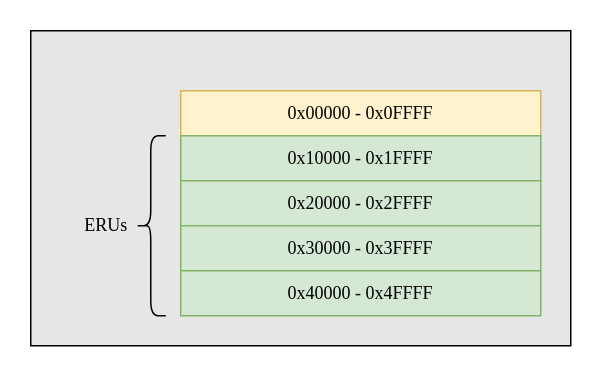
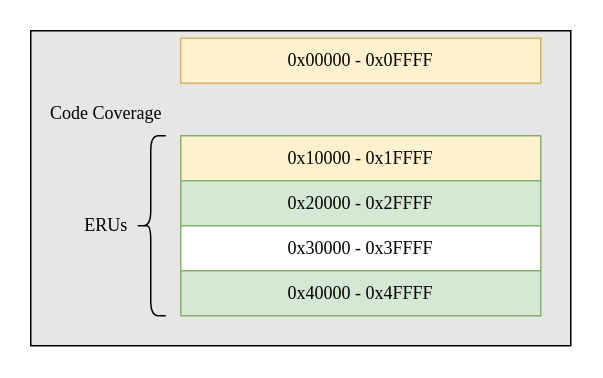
none -> (106, 113)
(361, 113) -> (361, 61)
(361, 158) -> (361, 158)
(361, 248) -> (361, 248)
